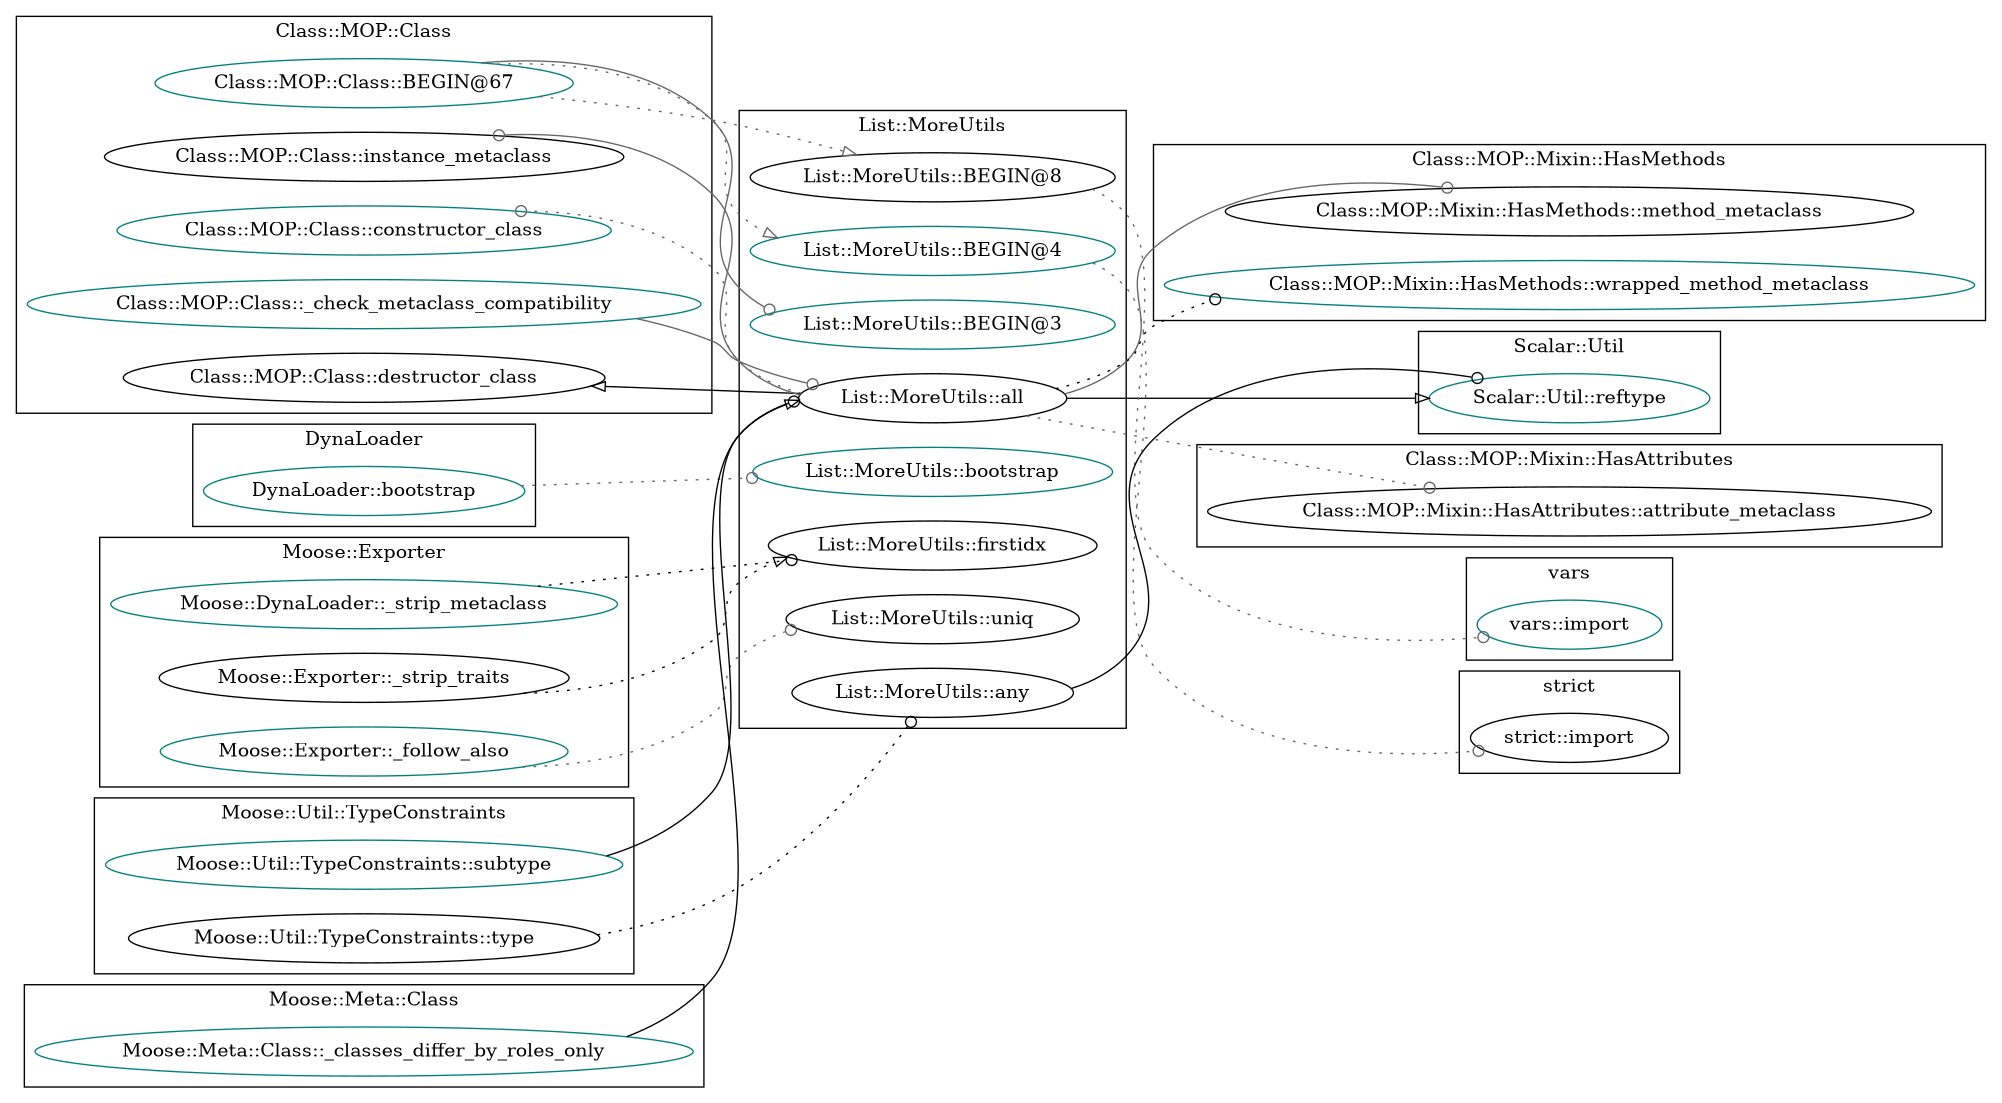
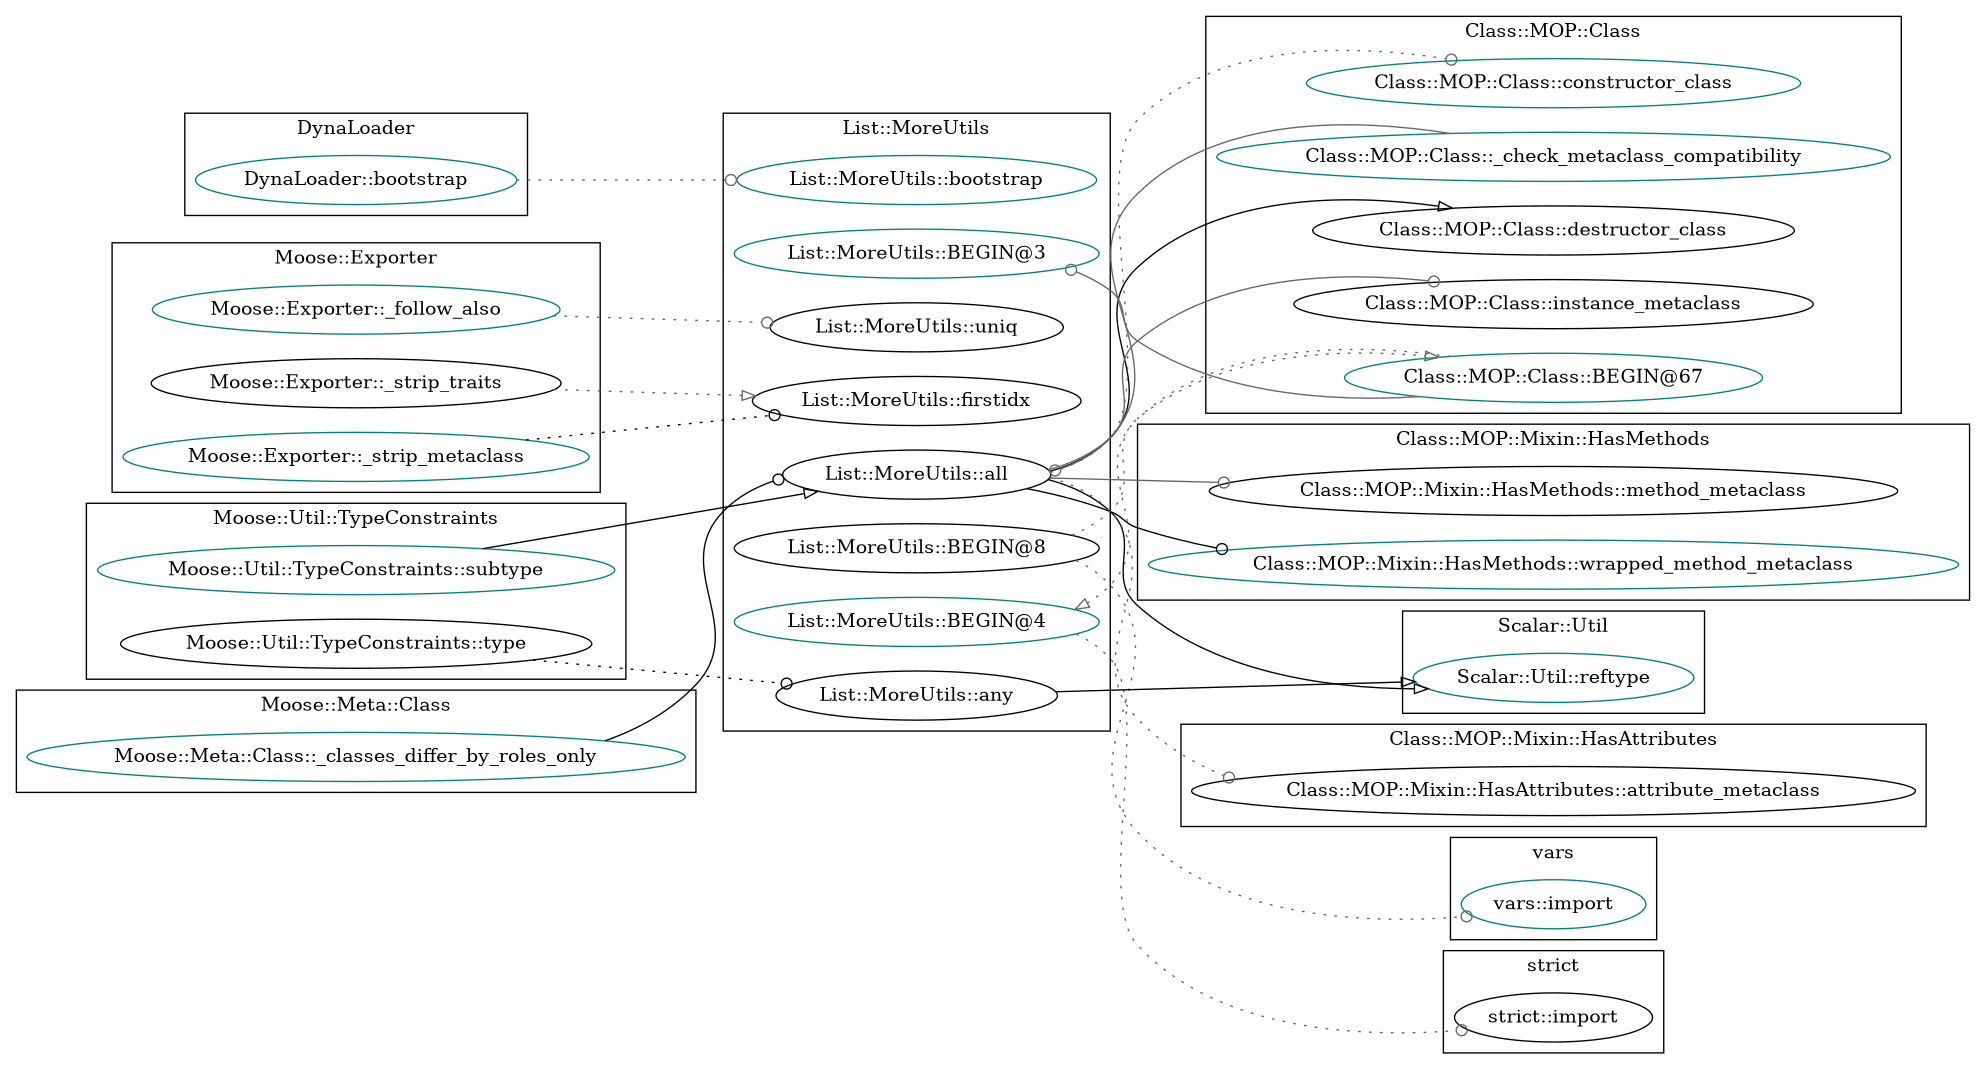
(693, 117) -> (1204, 380)
(1137, 350) -> (1149, 531)
(1169, 427) -> (1229, 687)
(364, 604) -> (356, 457)
(673, 663) -> (648, 392)
